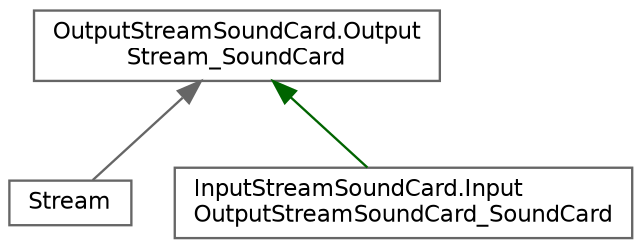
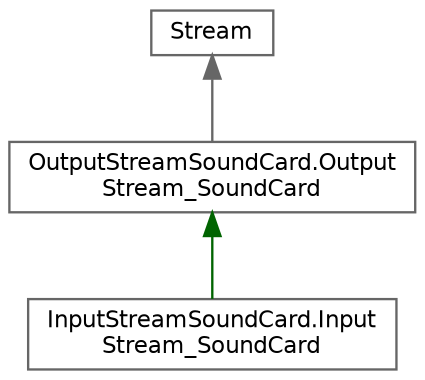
(138, 139) -> (212, 111)
(403, 203) -> (212, 334)
